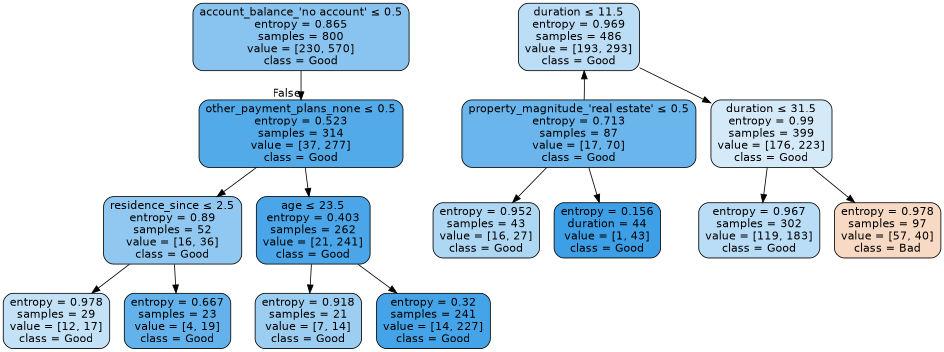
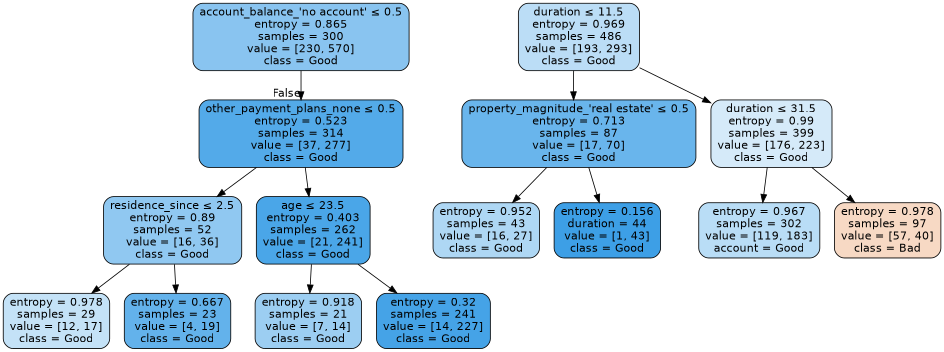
(301, 37) -> (301, 37)
(584, 89) -> (573, 81)
(759, 248) -> (759, 248)
